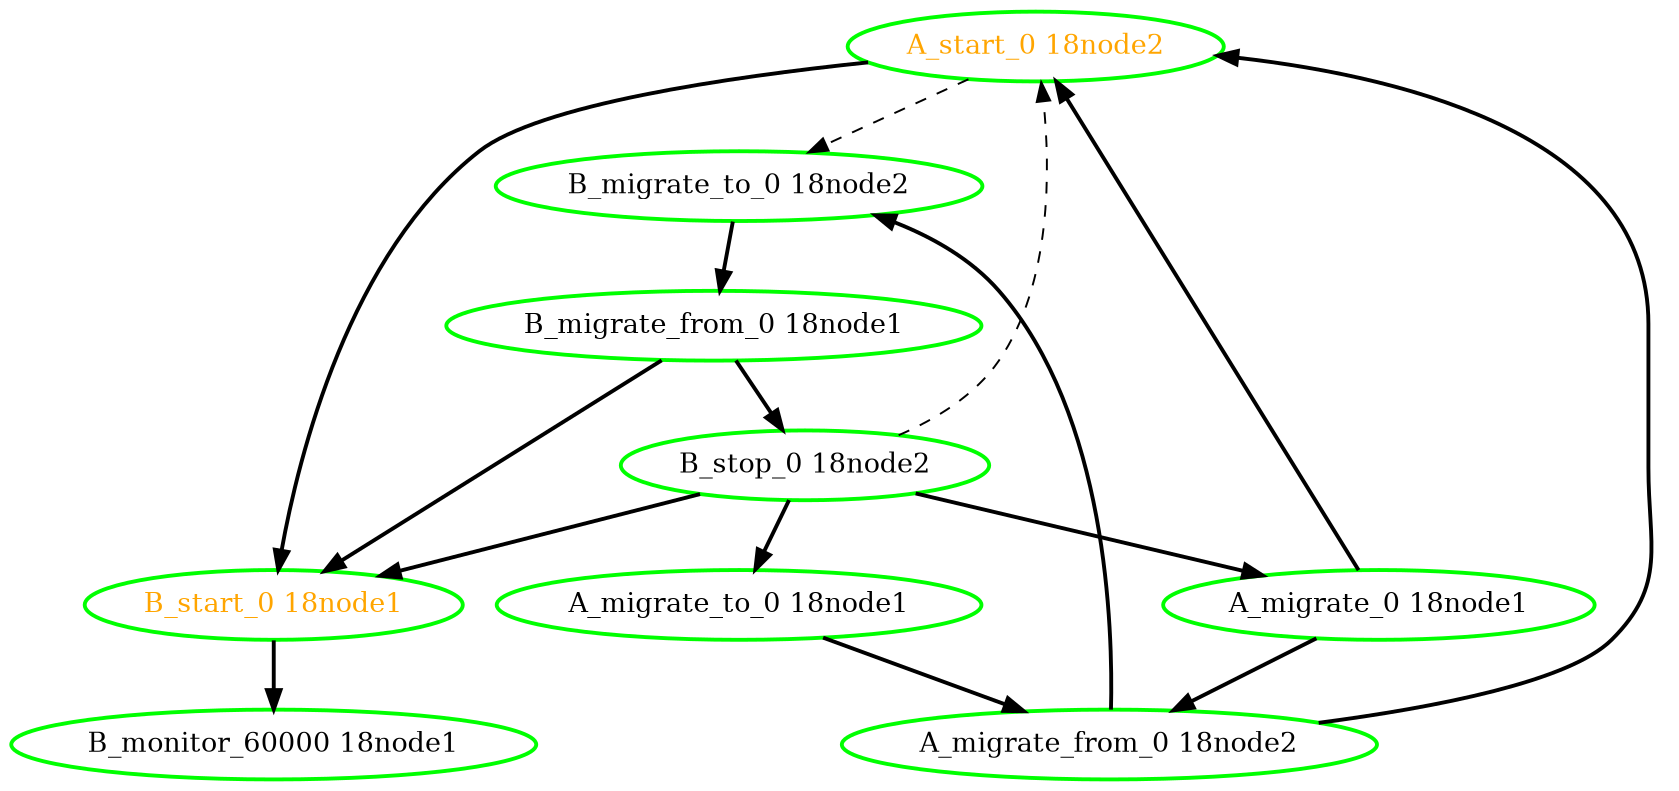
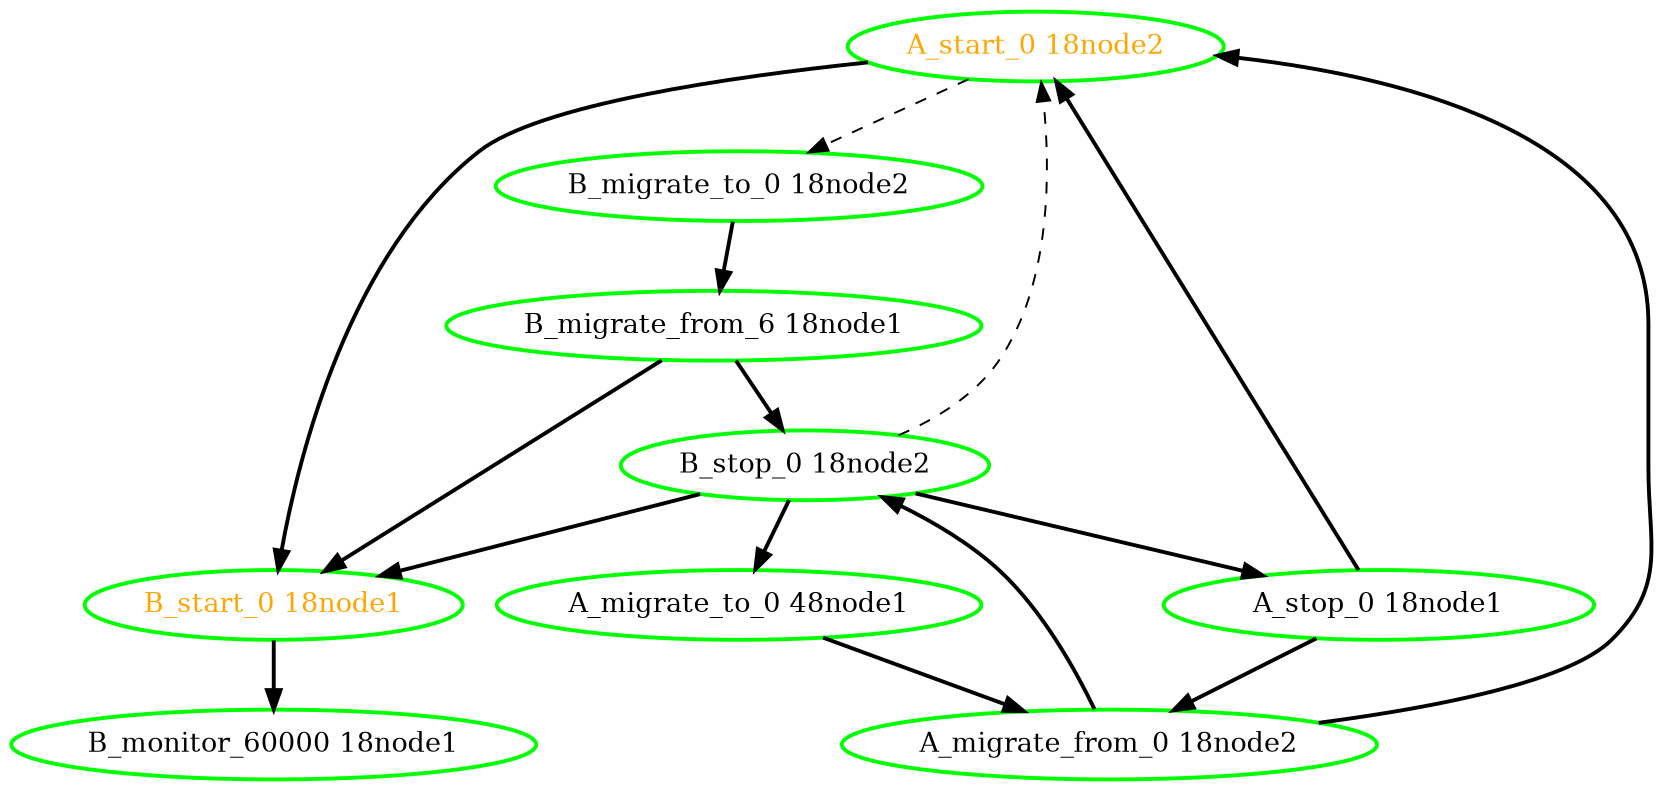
(714, 326) -> (714, 326)
(1073, 429) -> (1017, 589)
(739, 605) -> (739, 605)
(1379, 605) -> (1379, 605)
